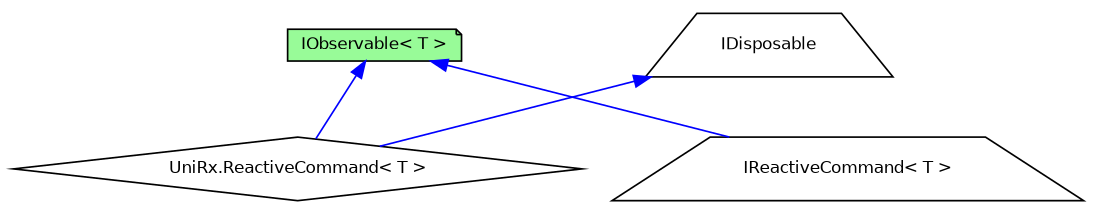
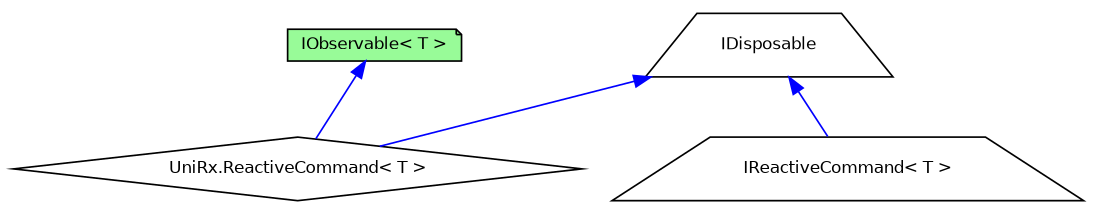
(595, 103) -> (813, 114)
